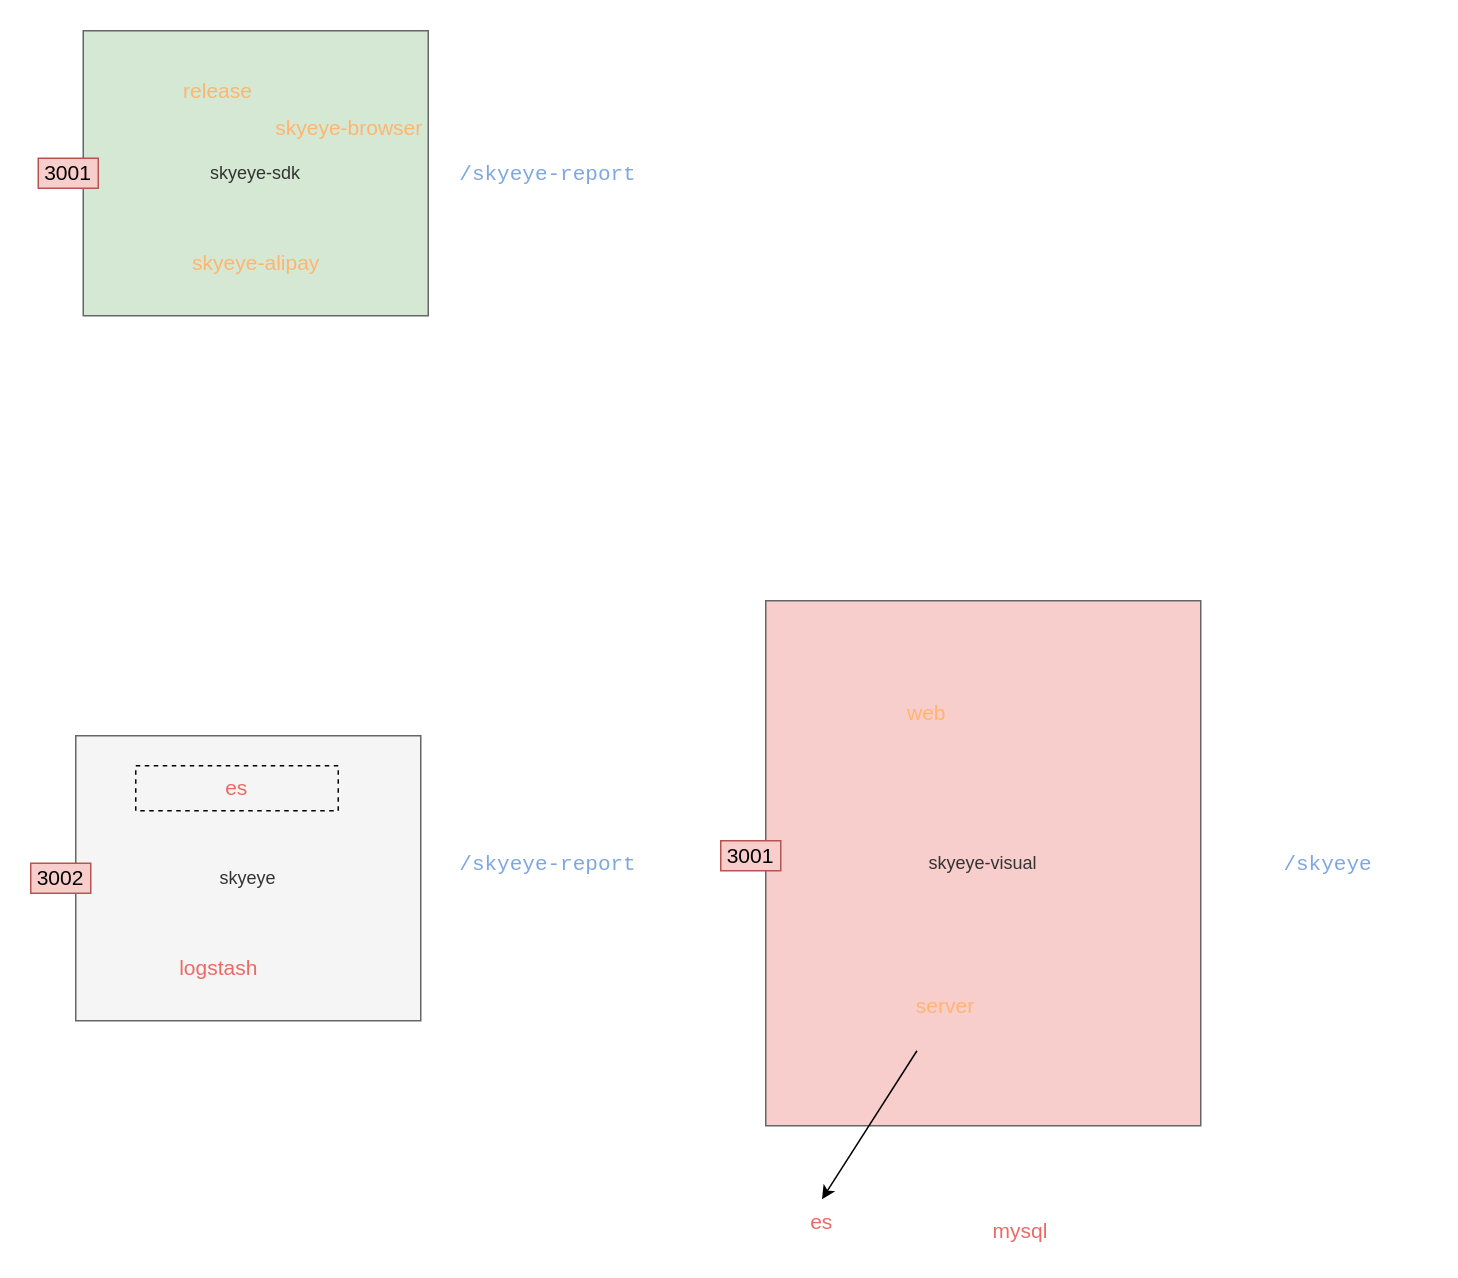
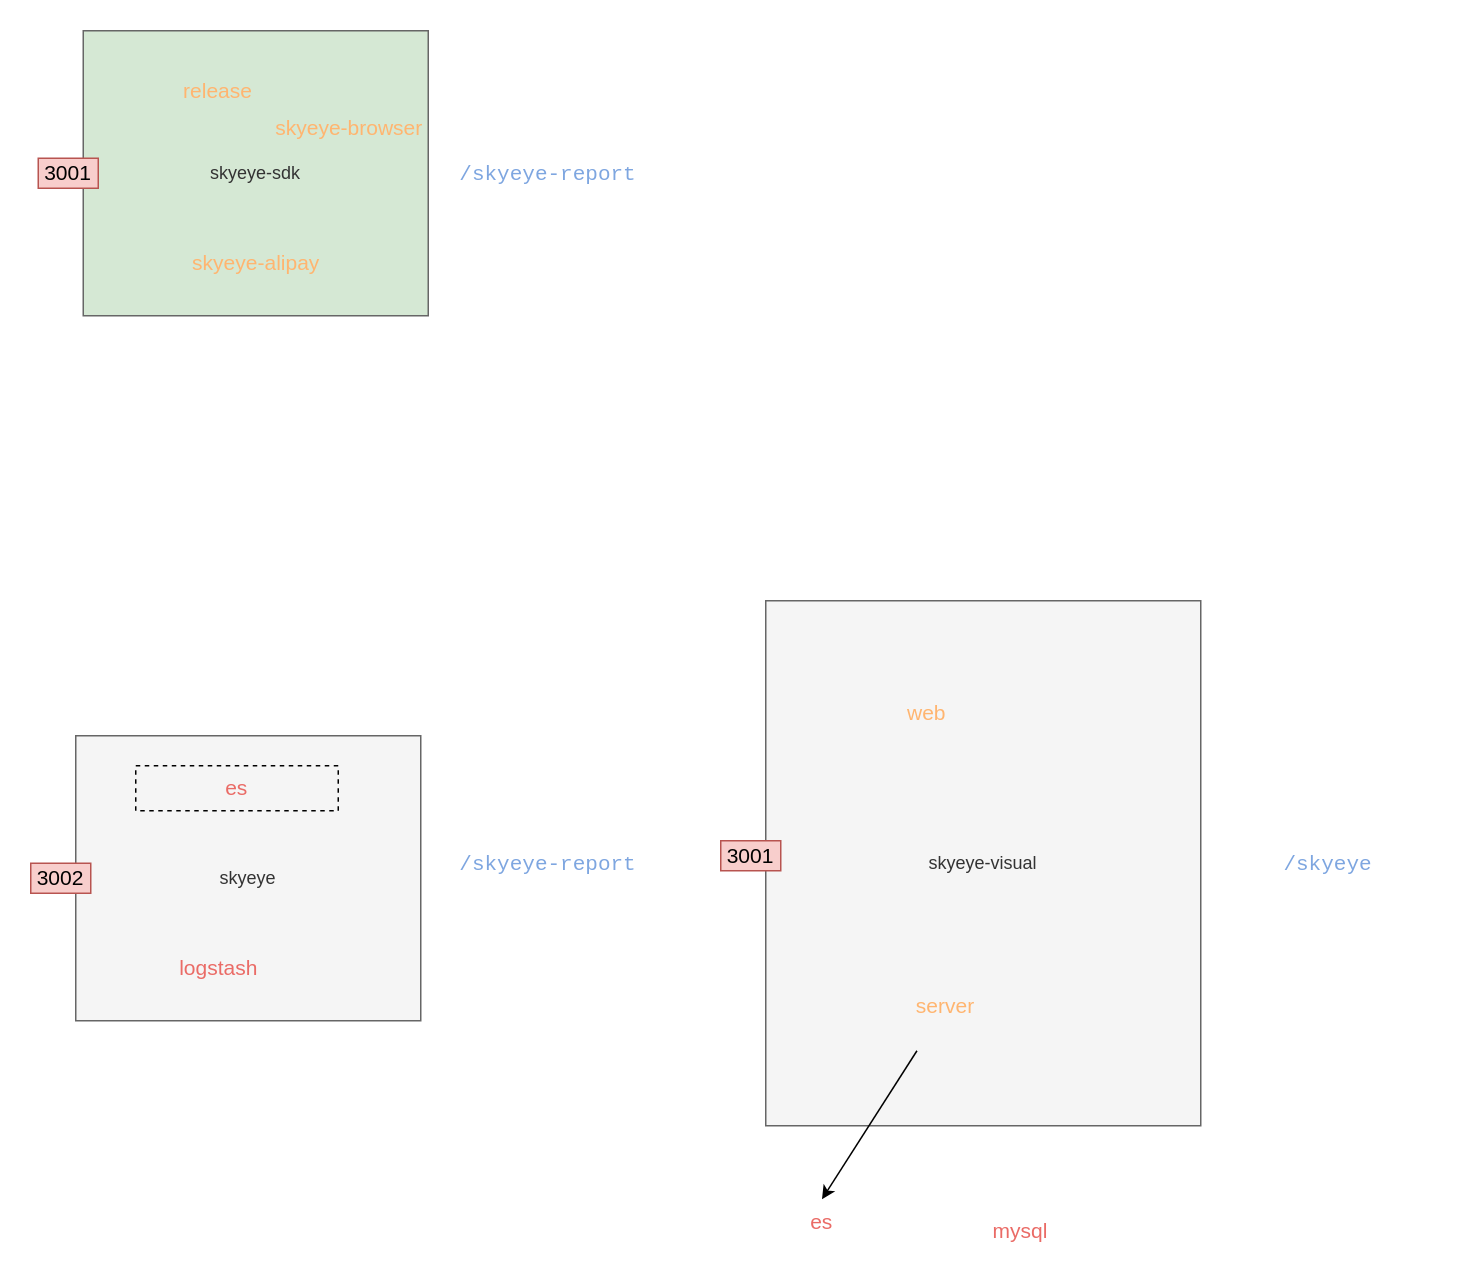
(983, 863) -> (983, 863)
